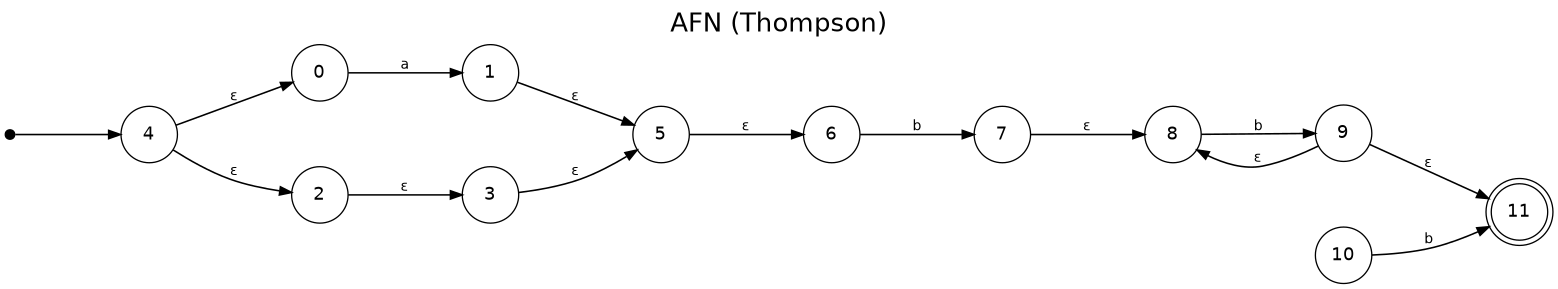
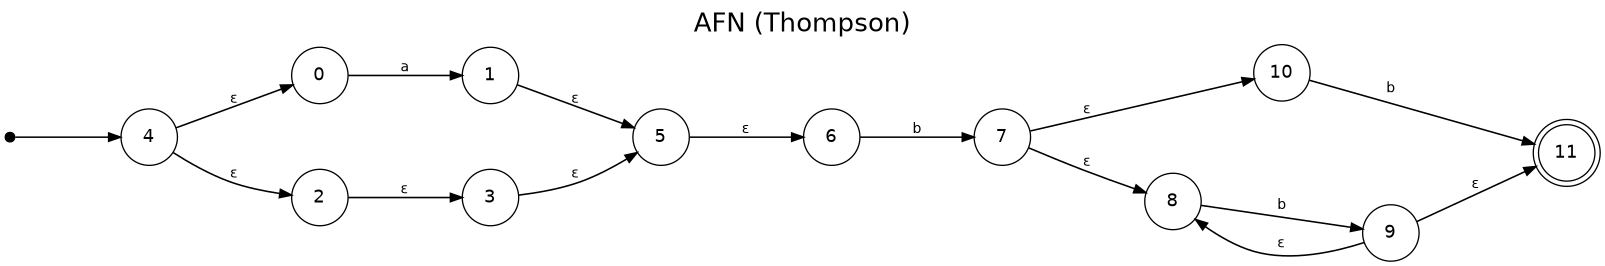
none -> (1136, 106)
